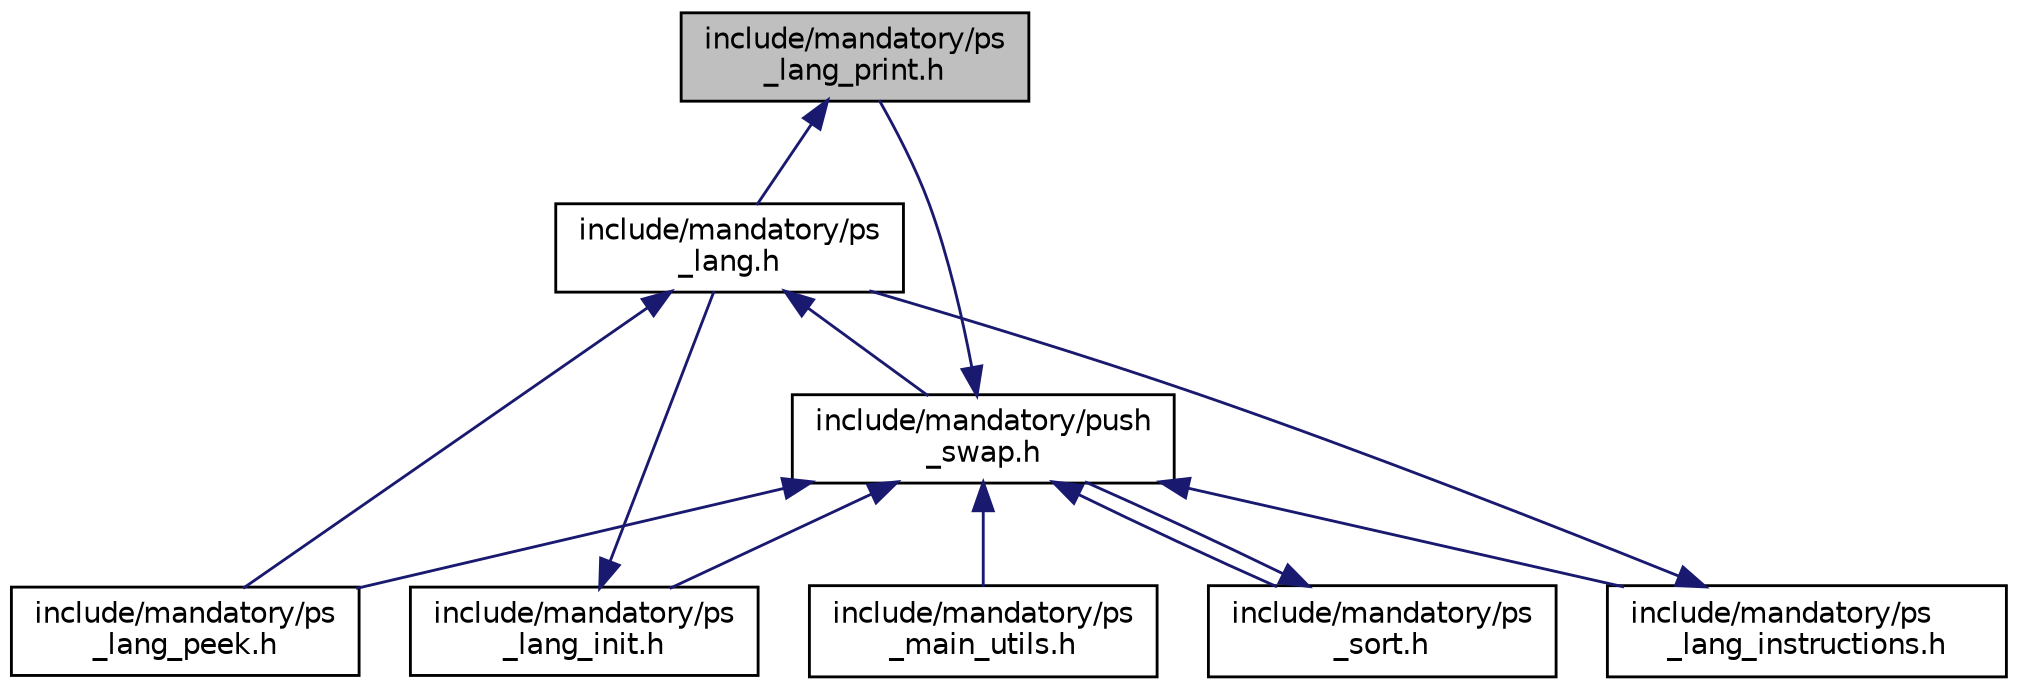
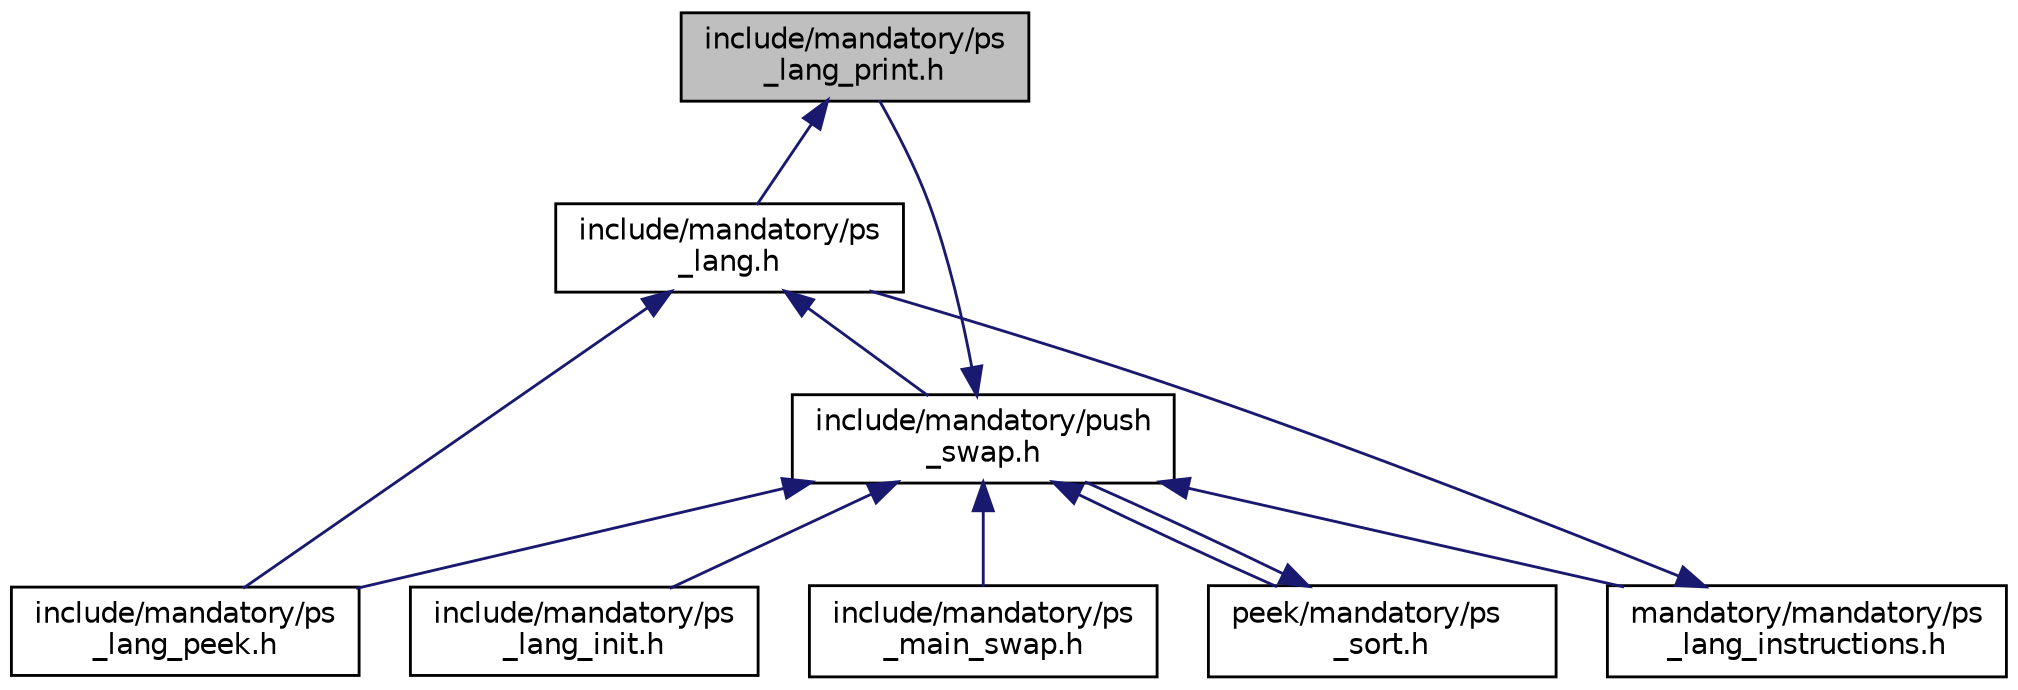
(662, 426) -> none
(983, 631) -> (983, 631)
(1382, 631) -> (1382, 631)
(1807, 631) -> (1807, 631)
